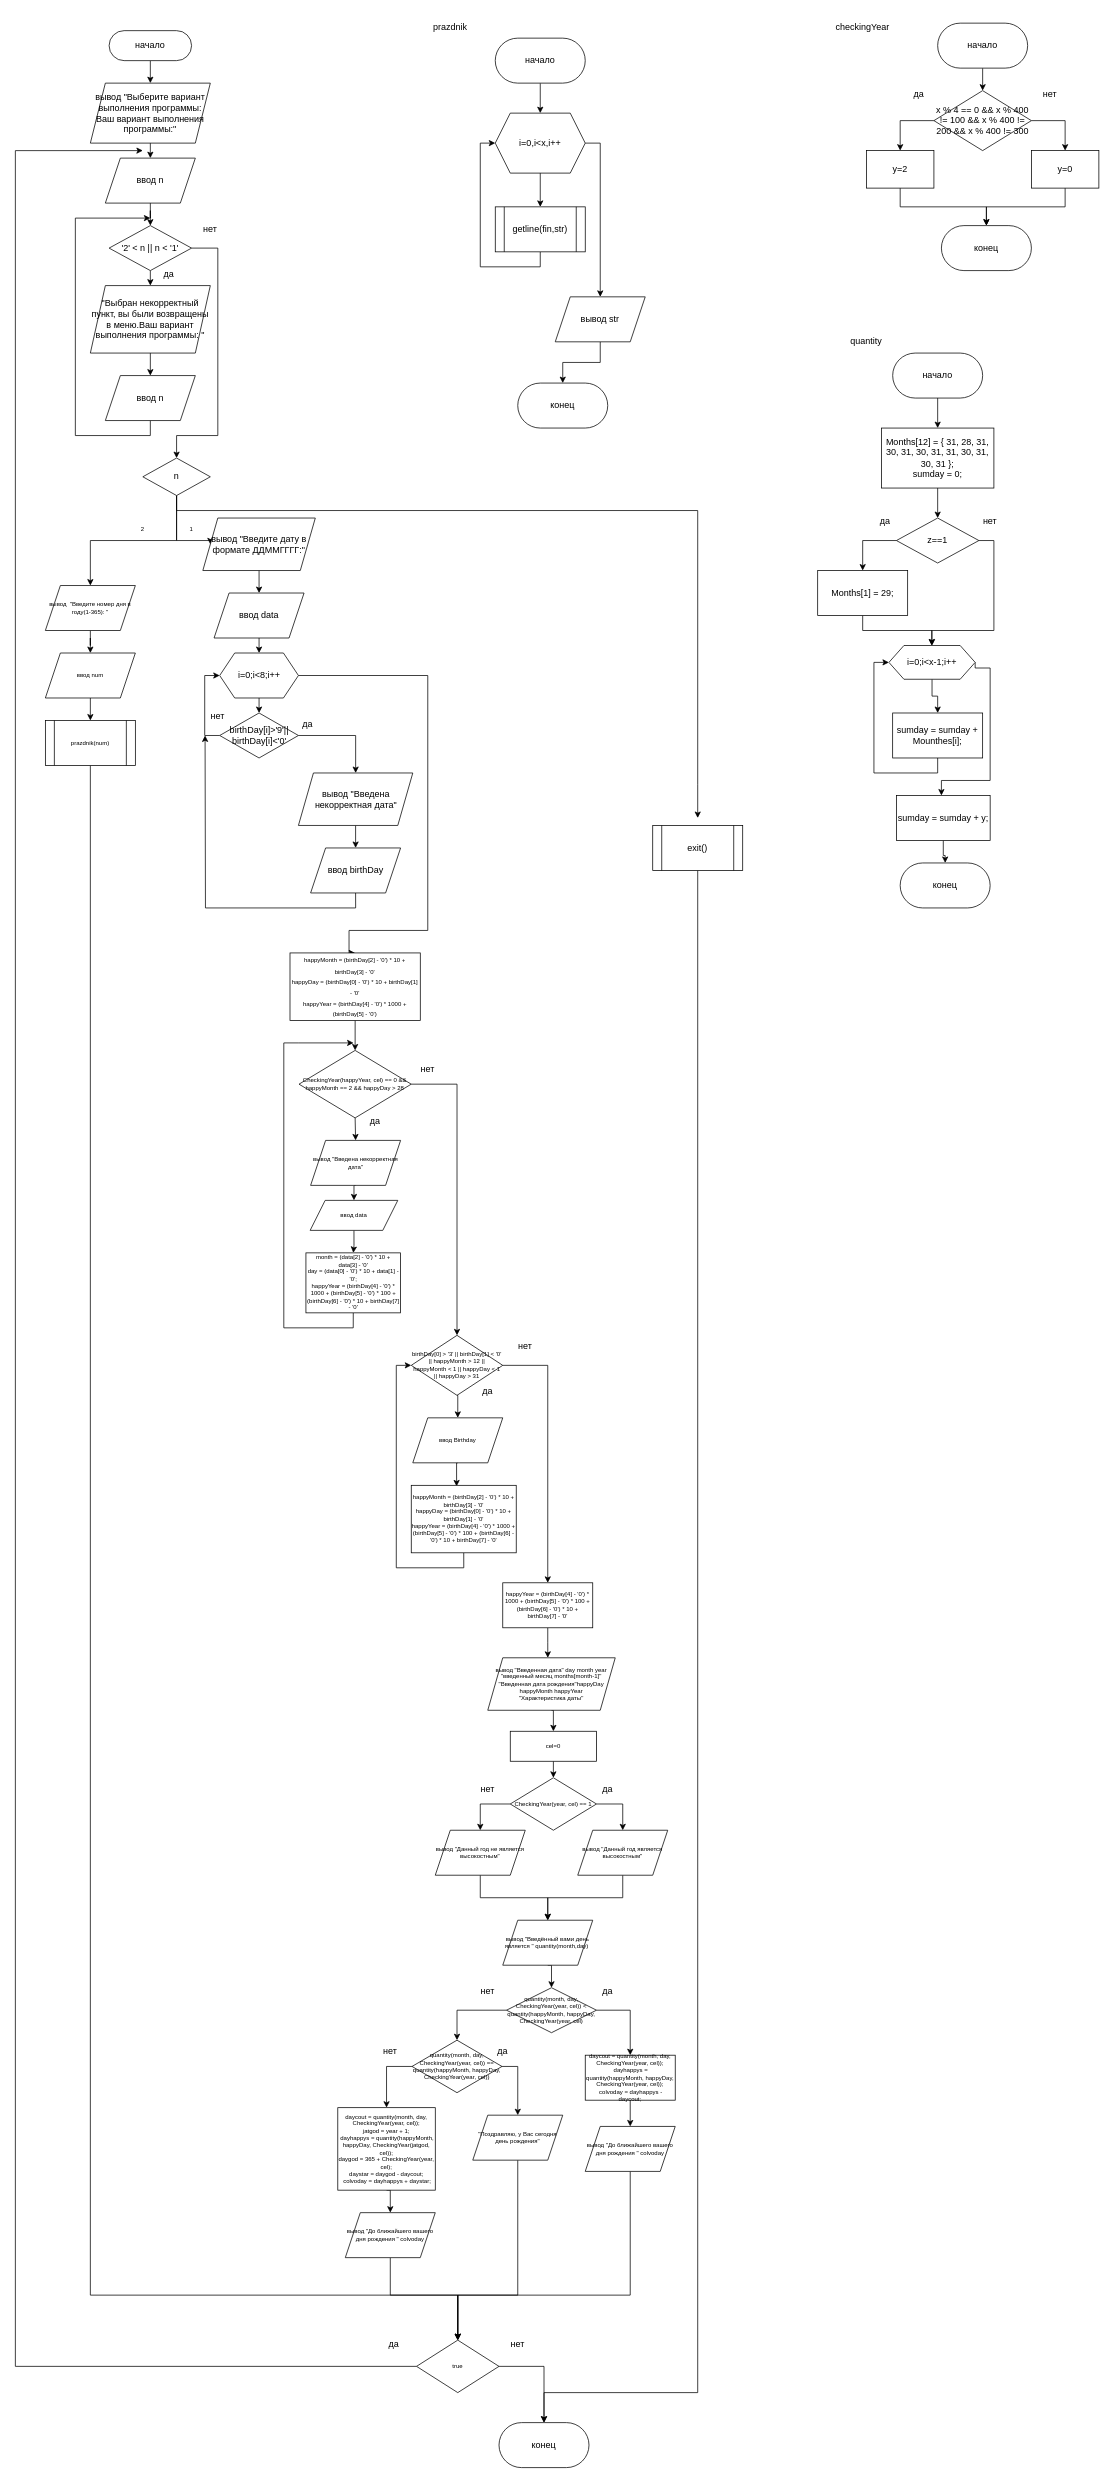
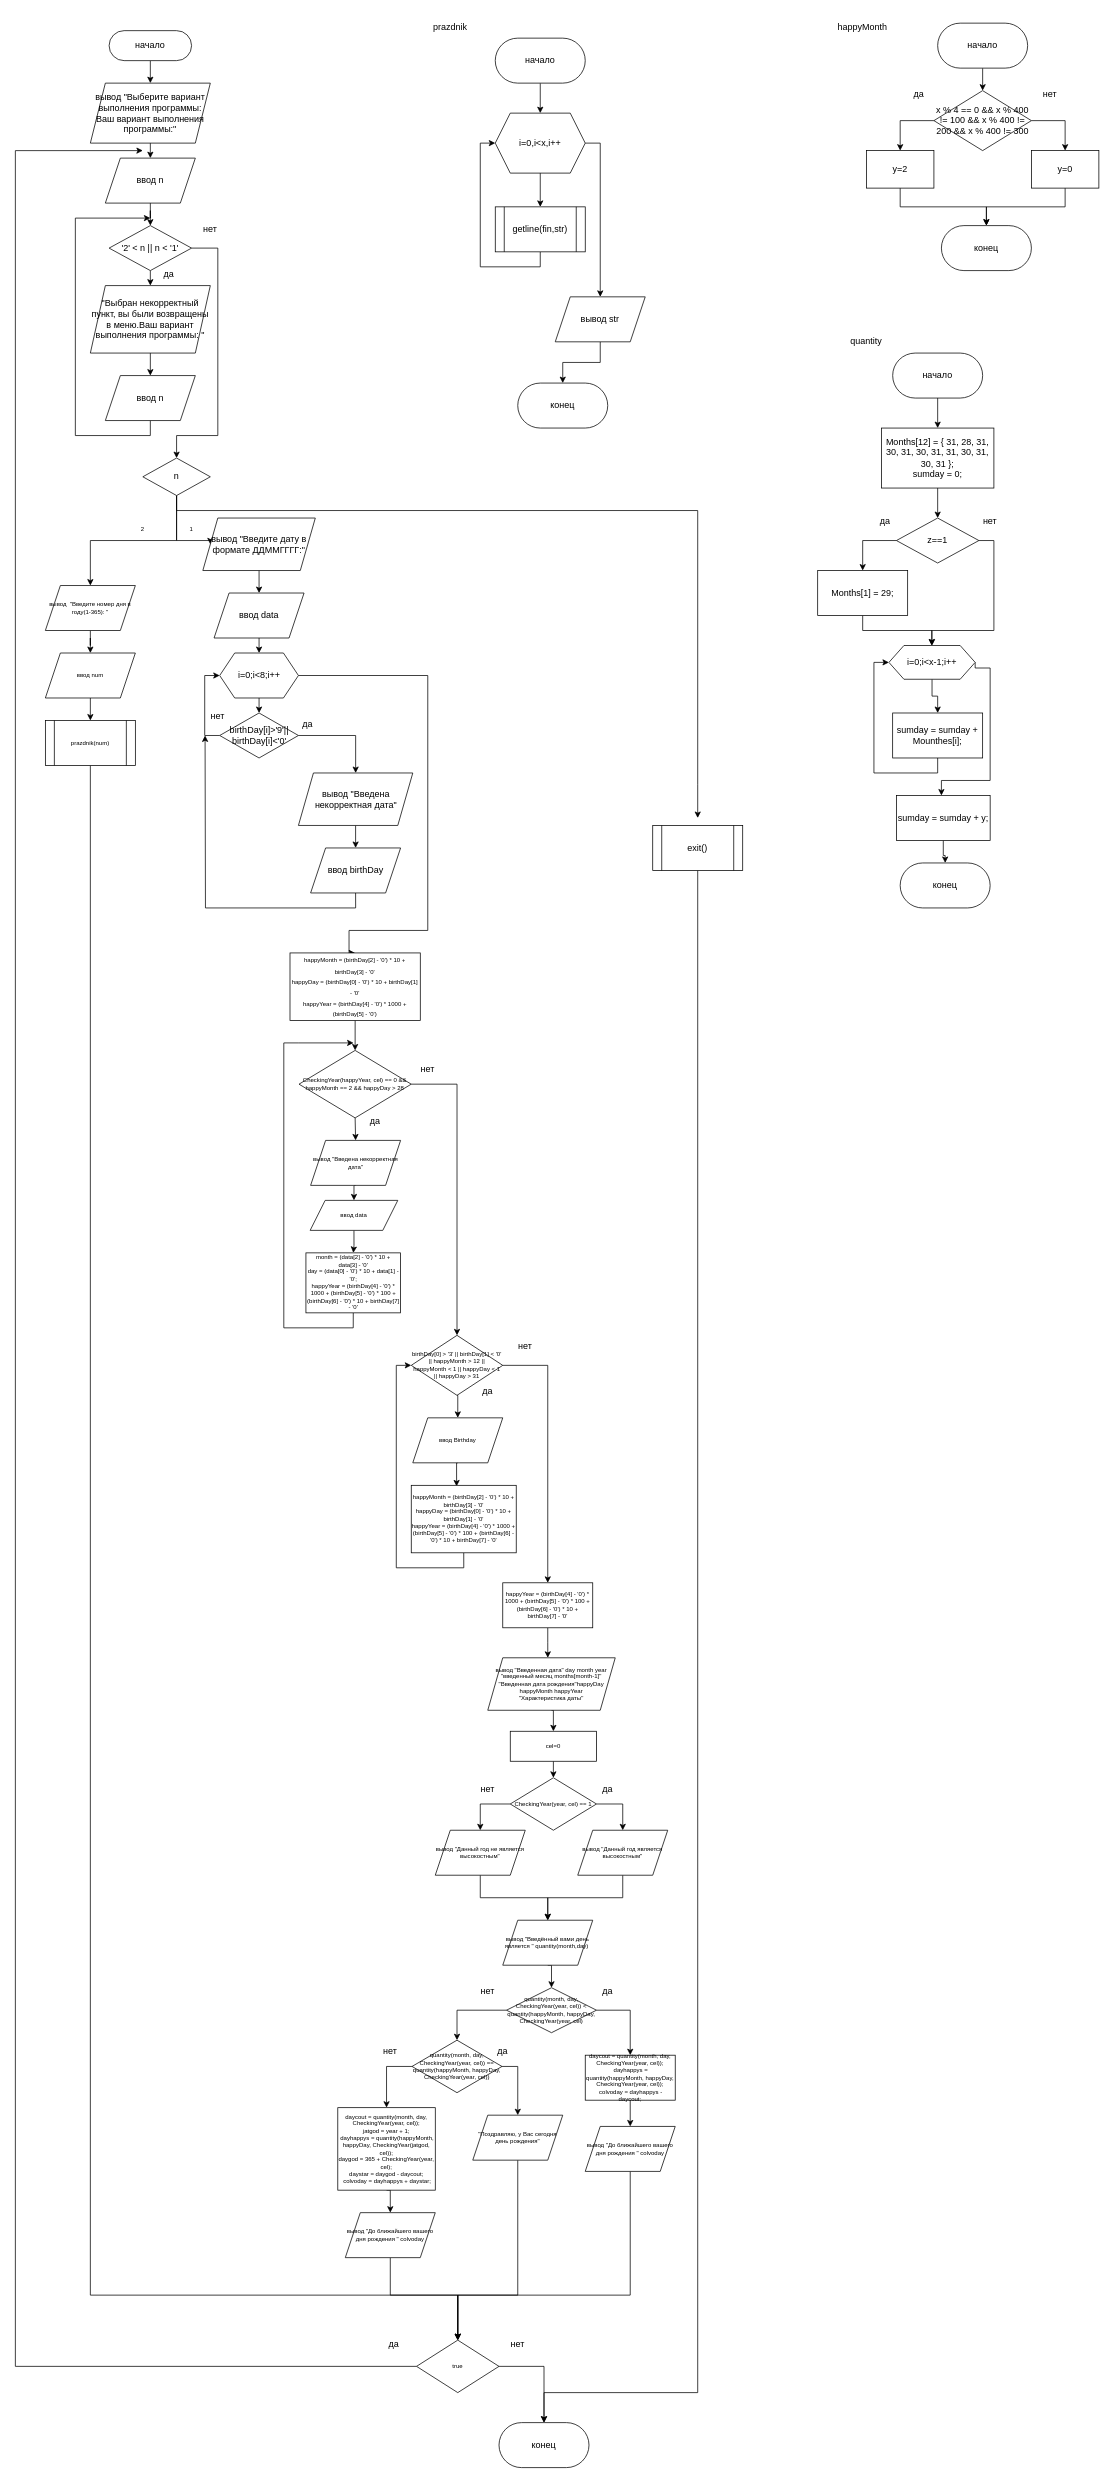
(863, 27) -> (863, 27)
